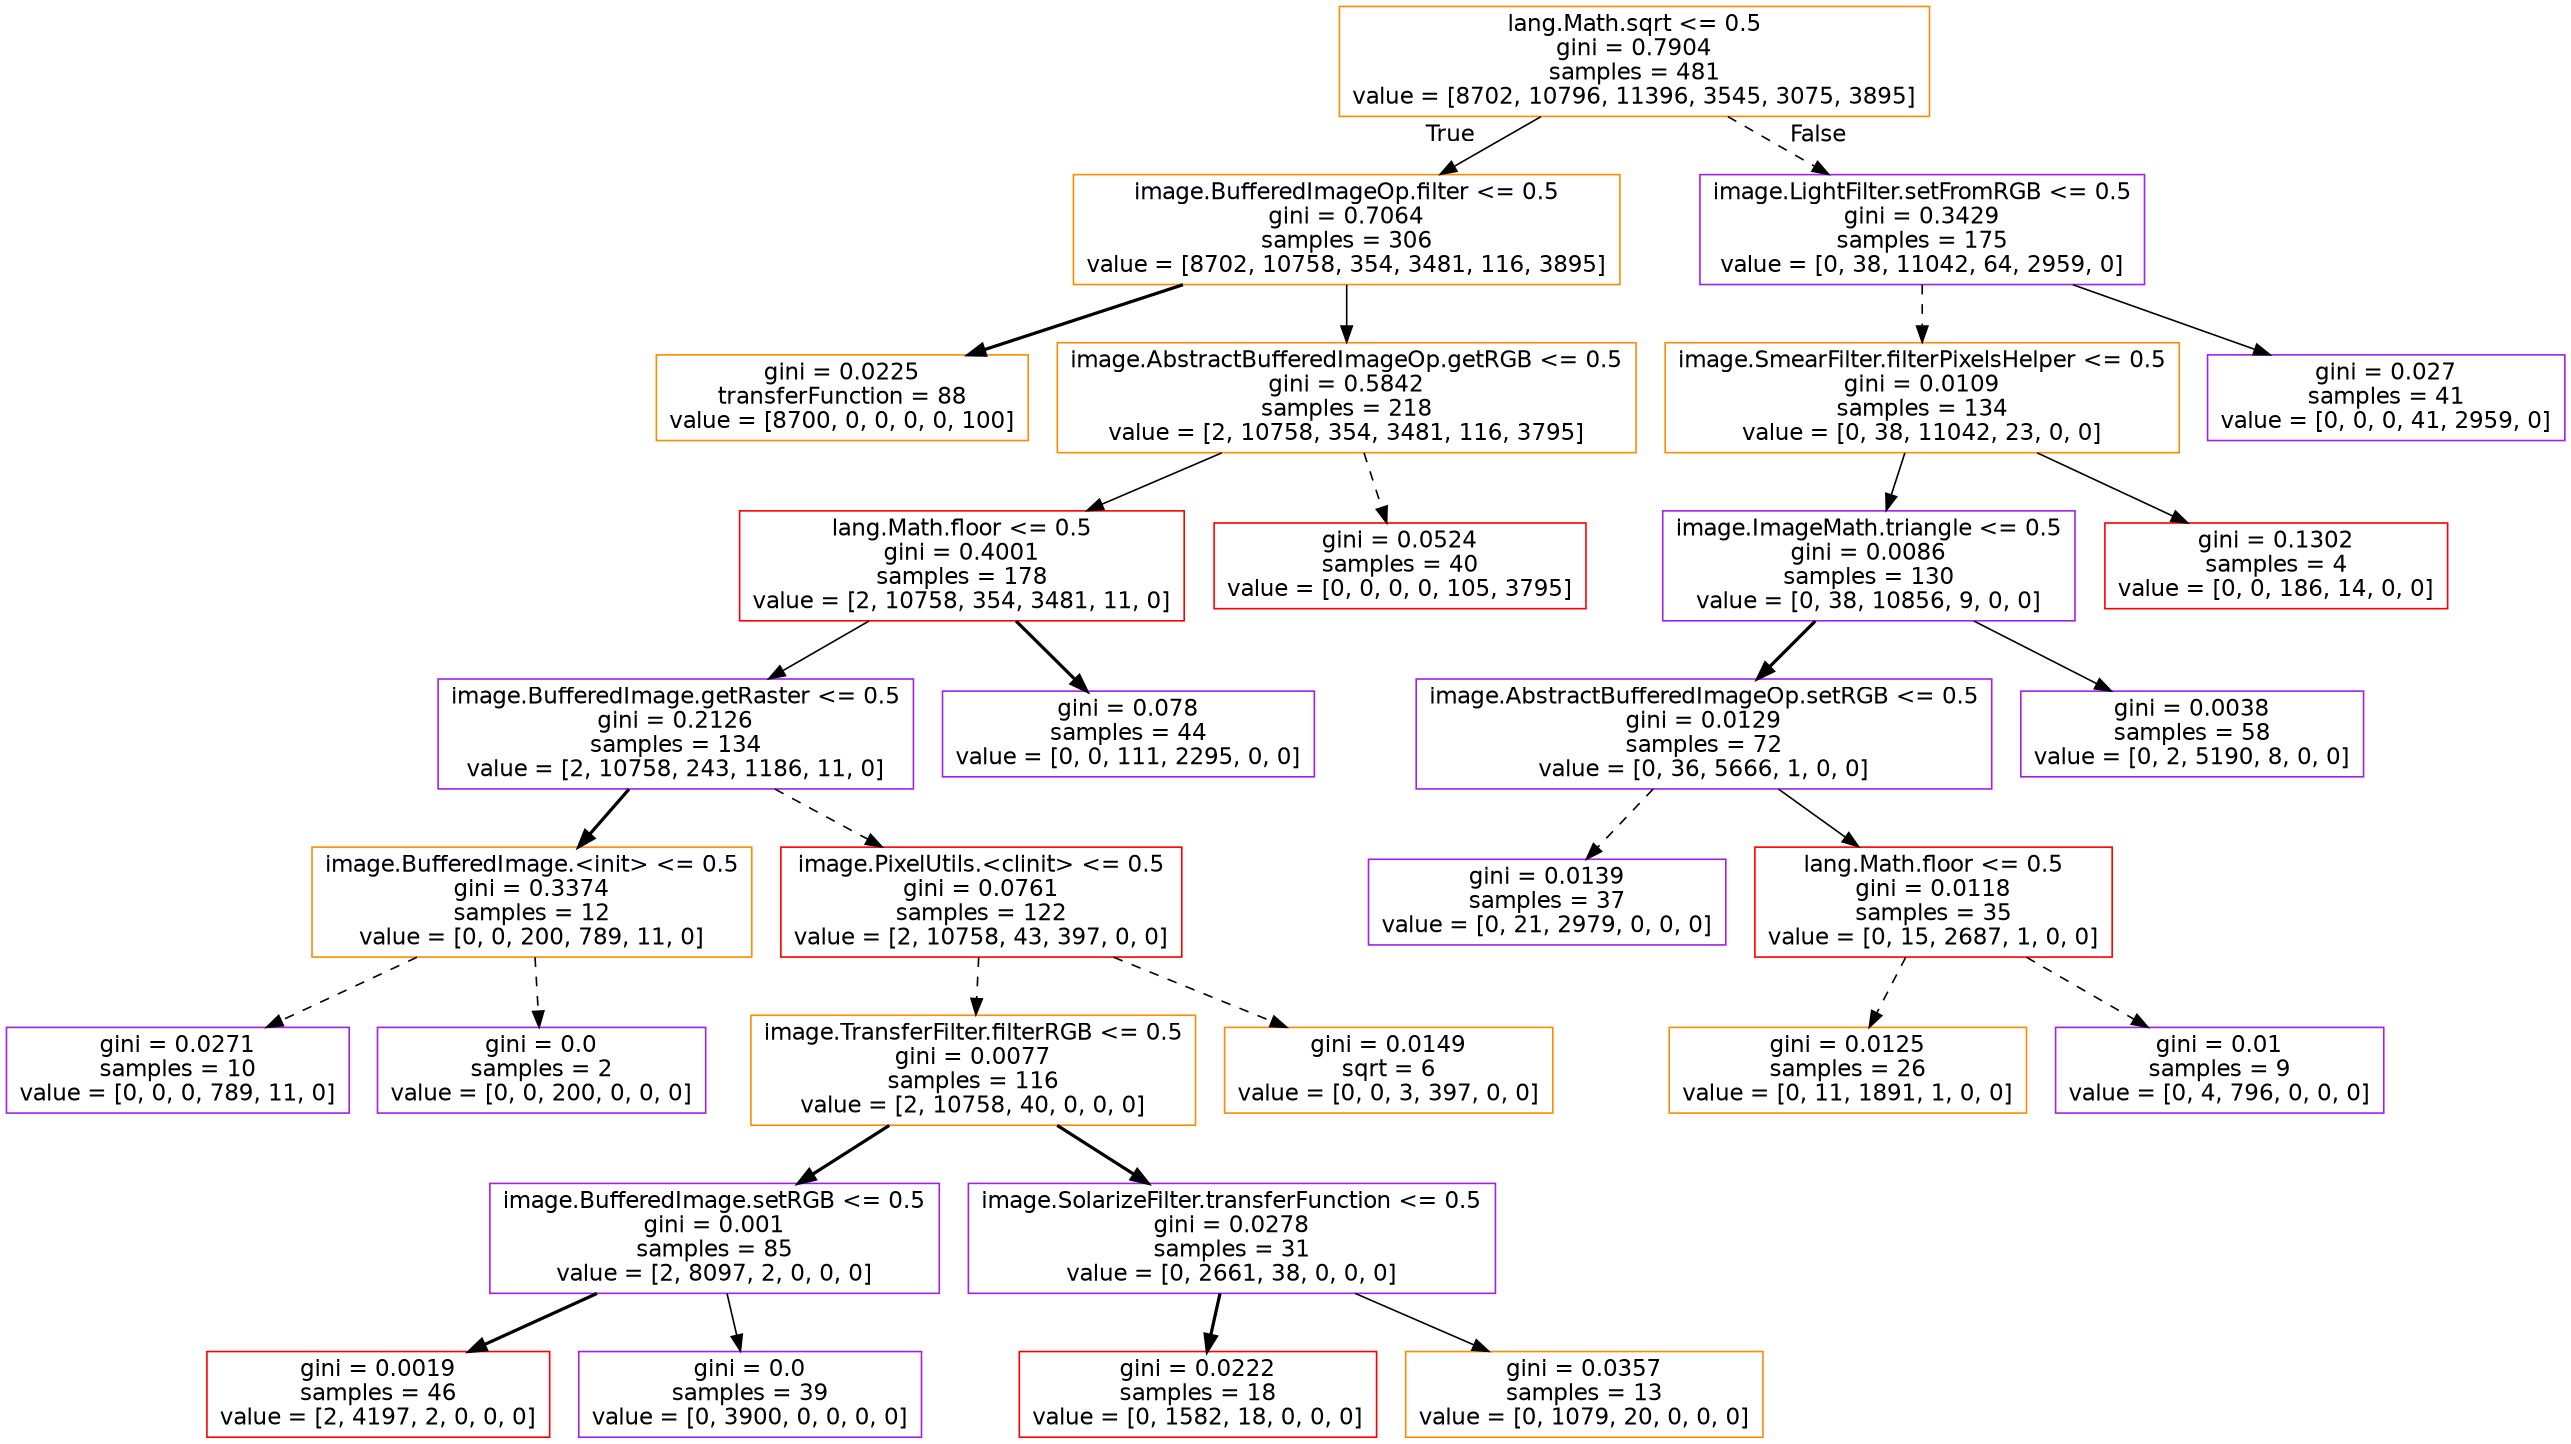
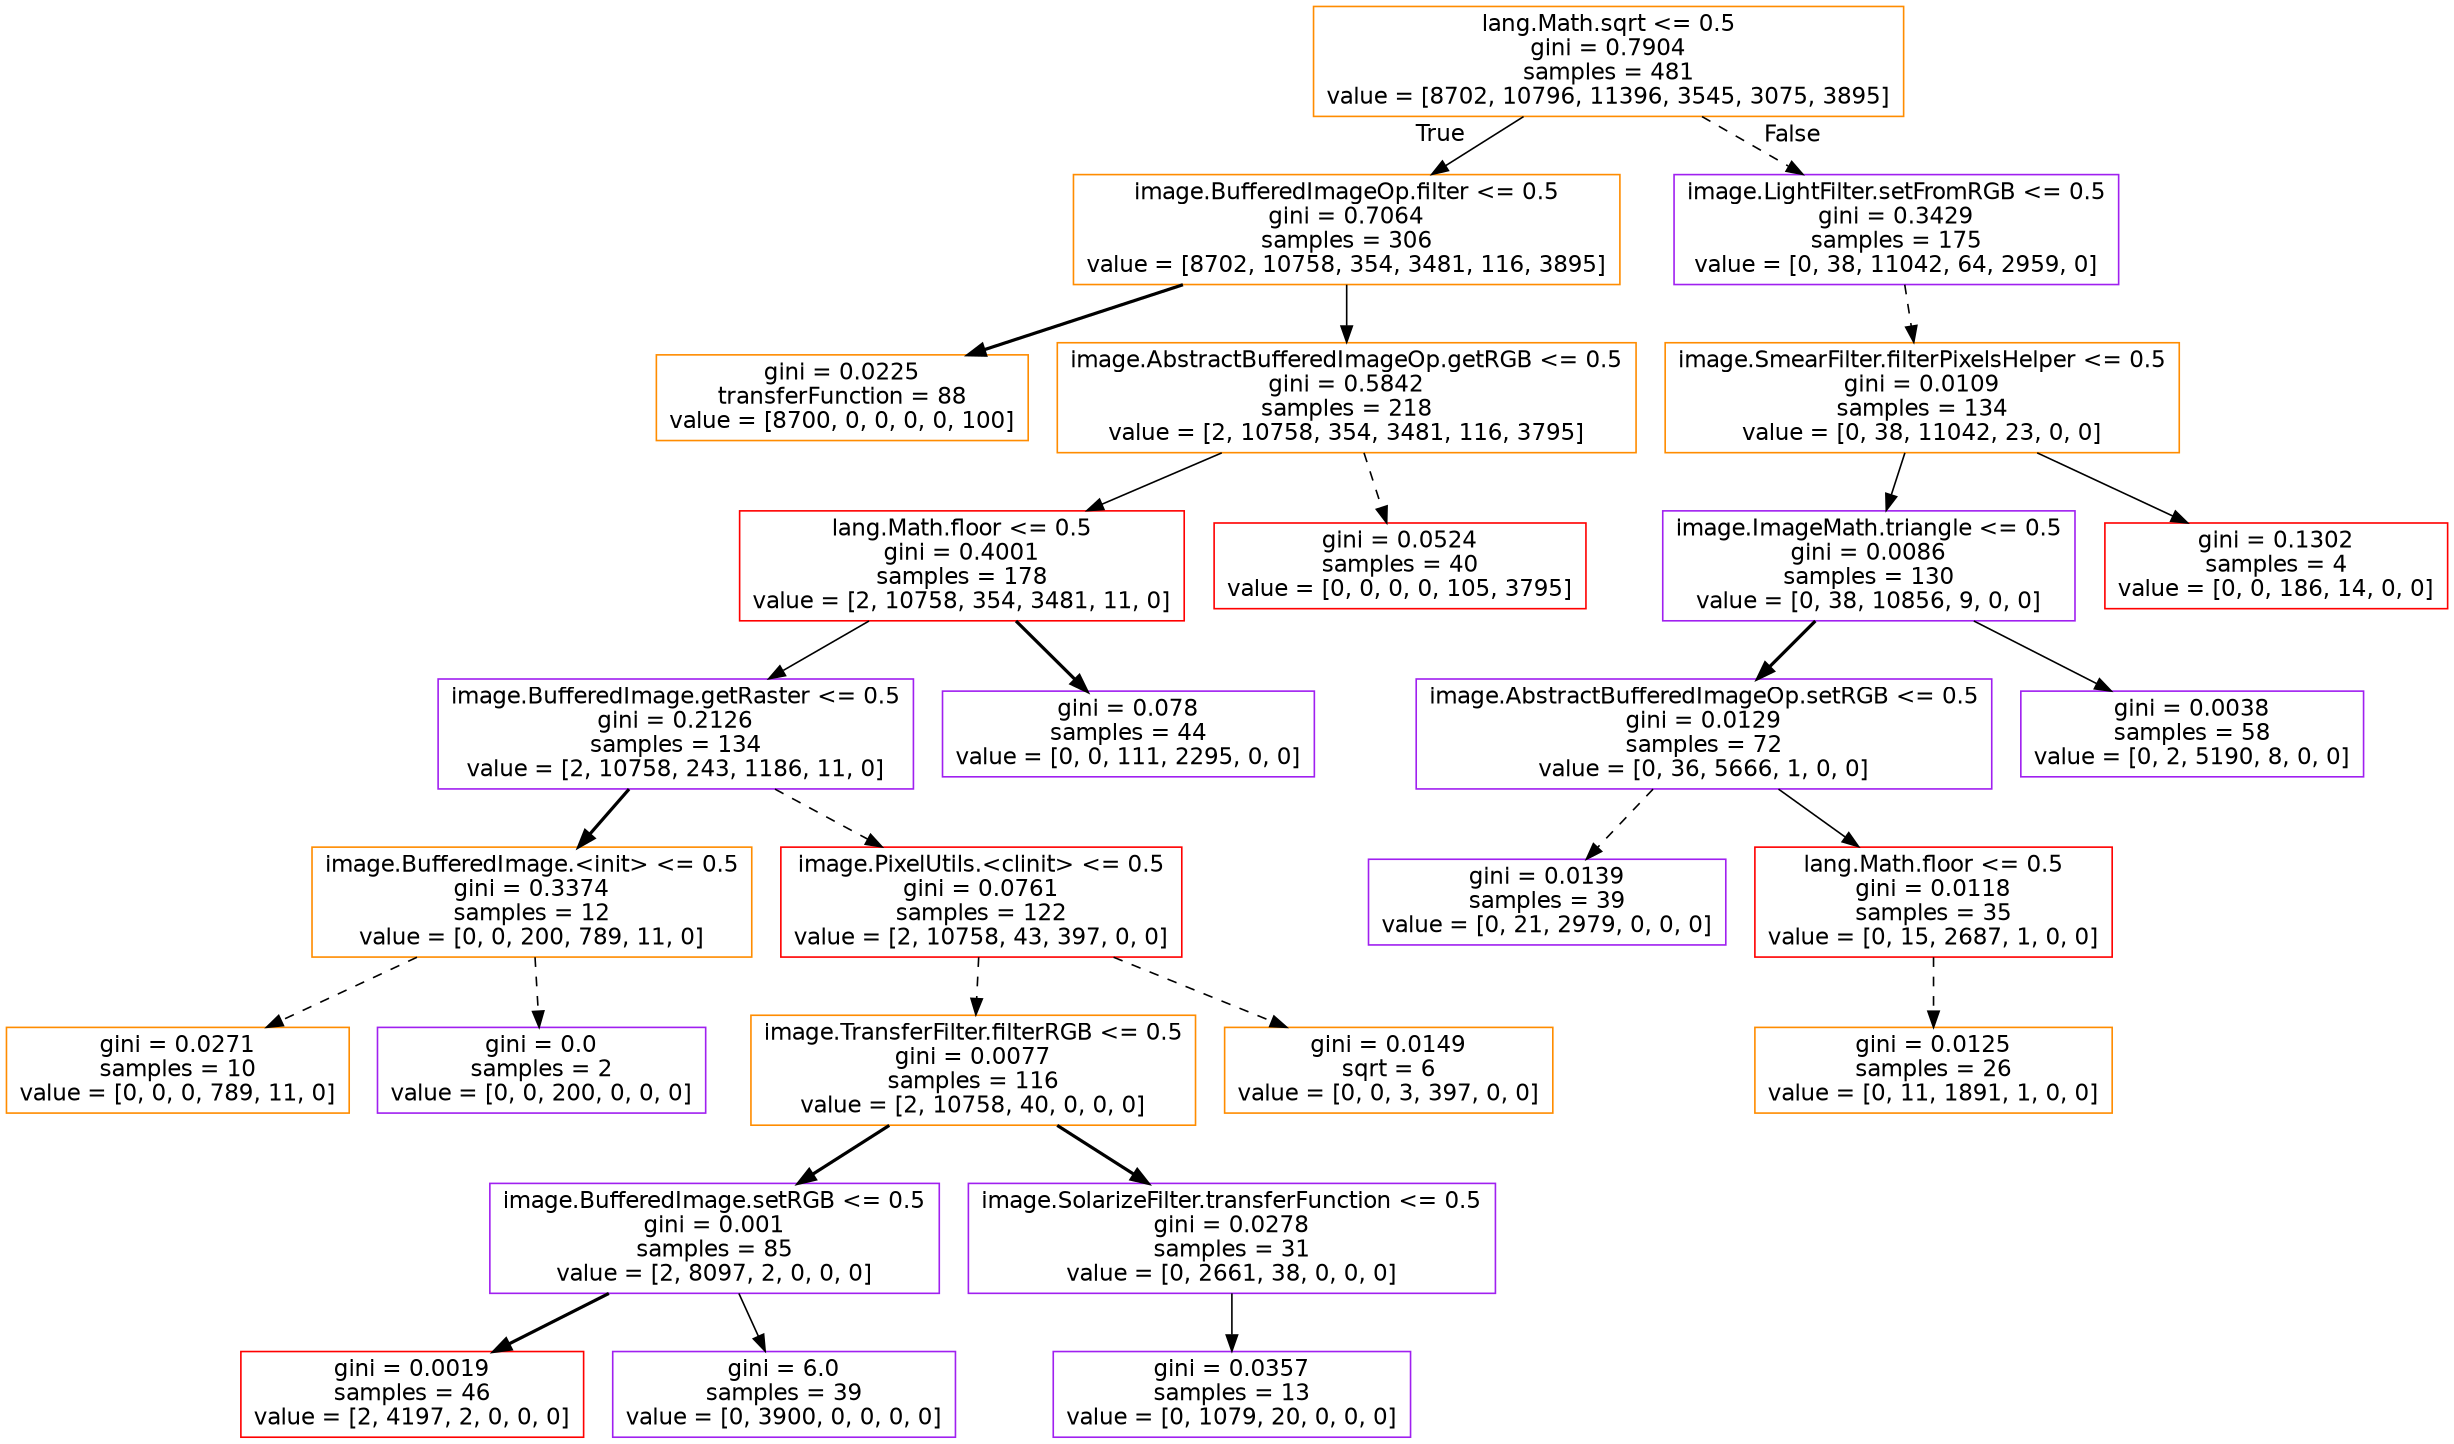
(2386, 398) -> none
(1547, 902) -> (1547, 902)
(178, 1070) -> (178, 1070)
(2220, 1070) -> none
(750, 1394) -> (784, 1394)
(1198, 1394) -> none
(1584, 1394) -> (1232, 1394)
